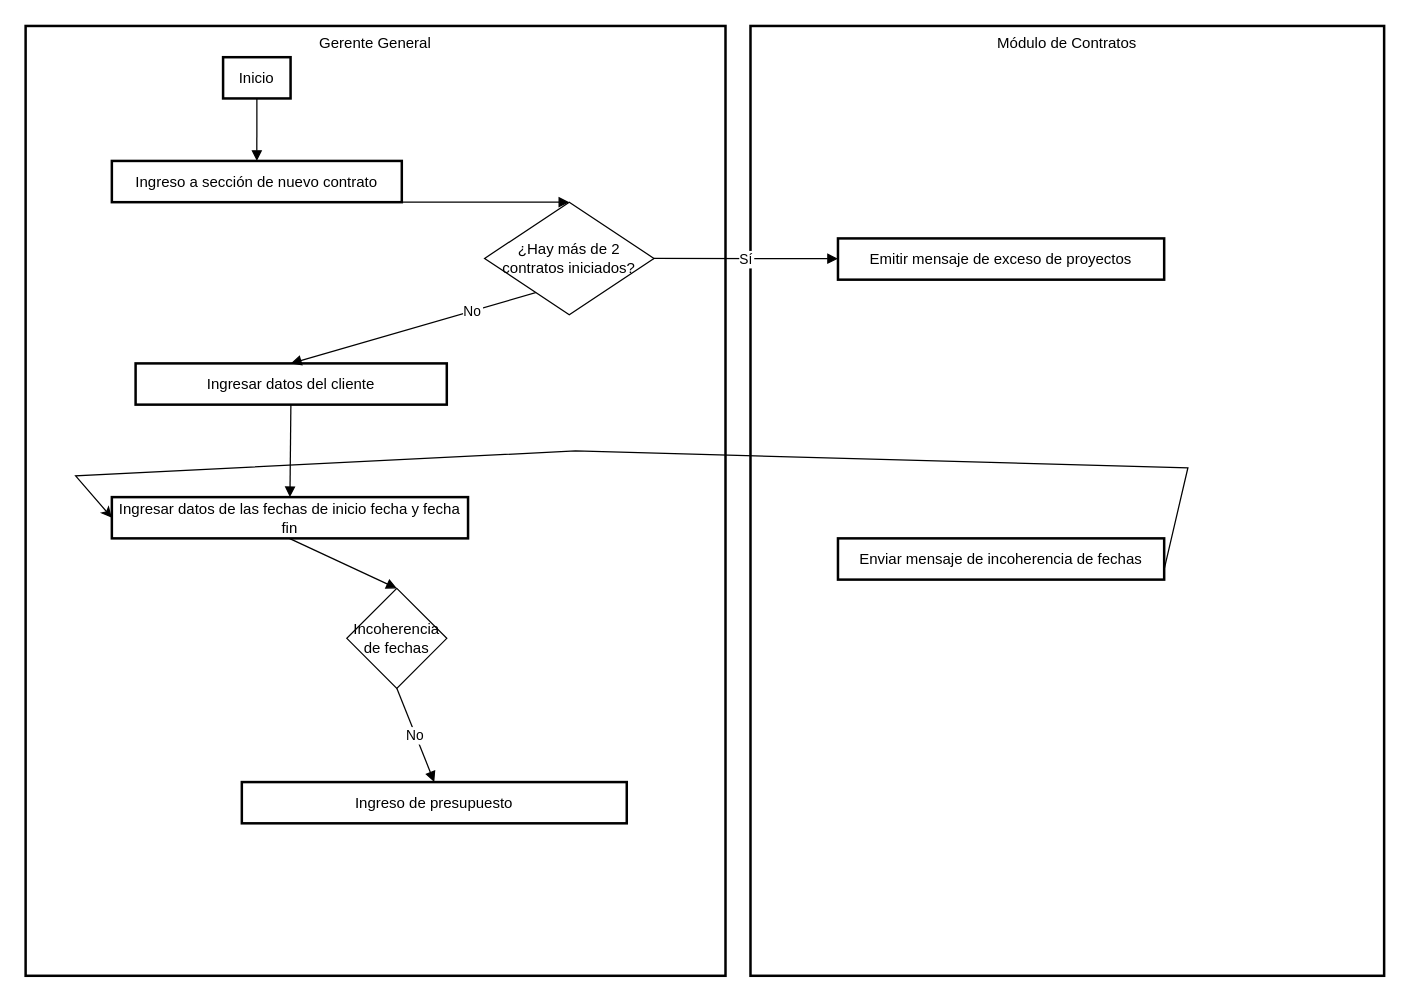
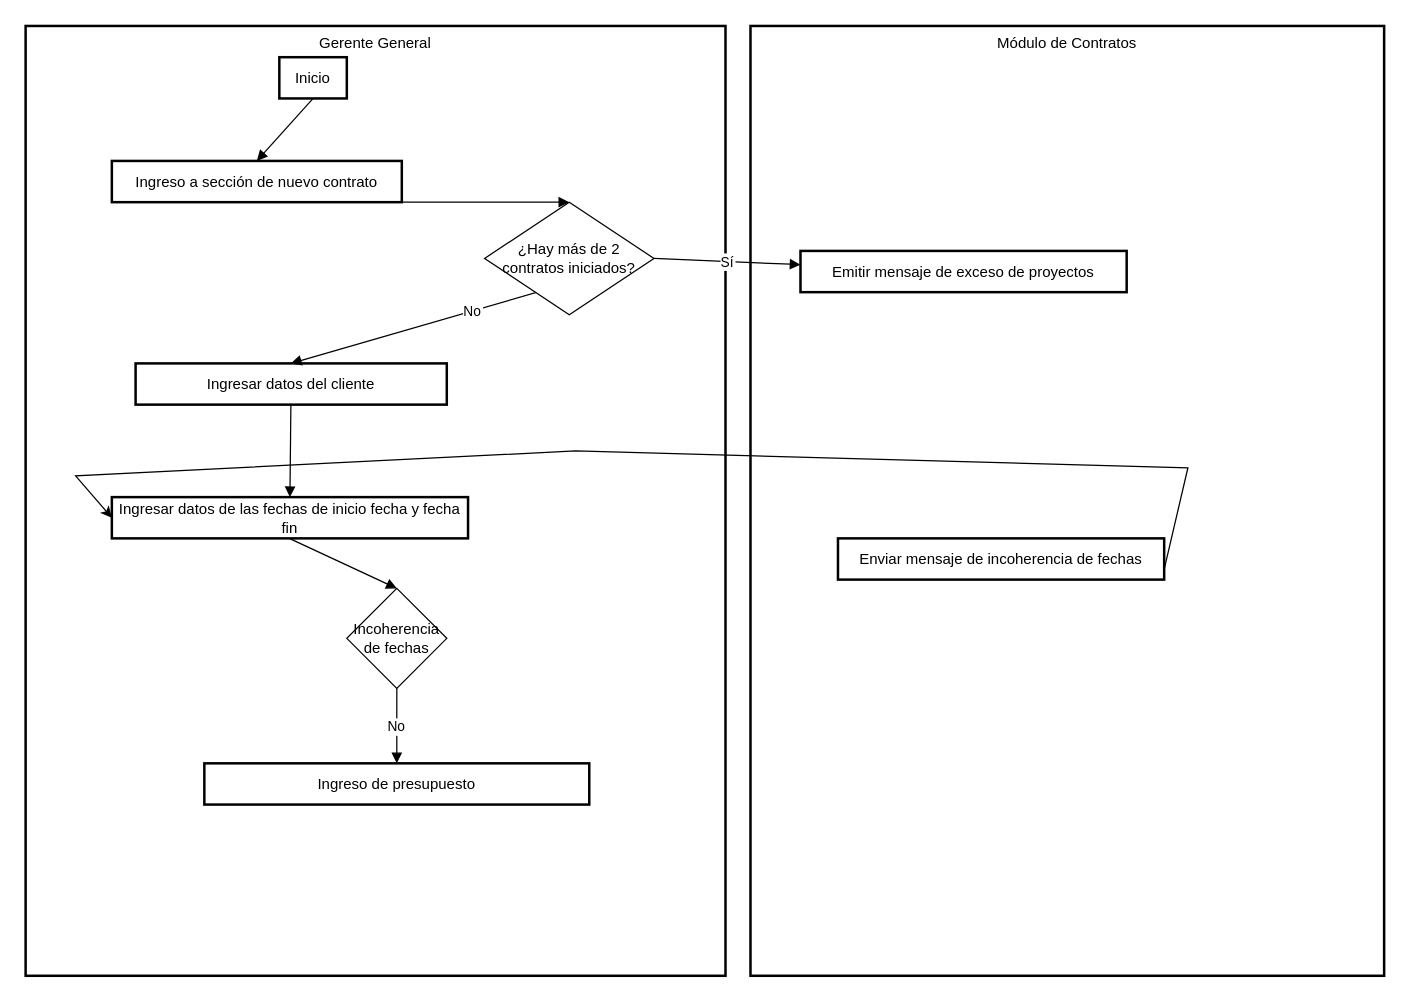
(257, 78) -> (313, 78)
(1001, 259) -> (964, 271)
(434, 803) -> (397, 784)
